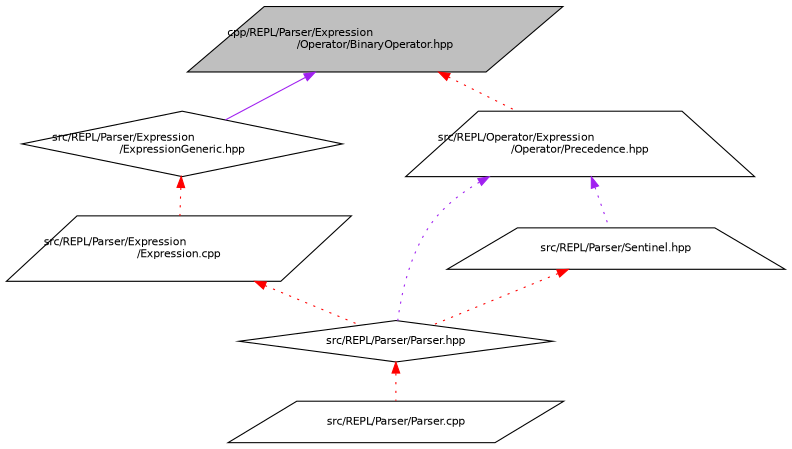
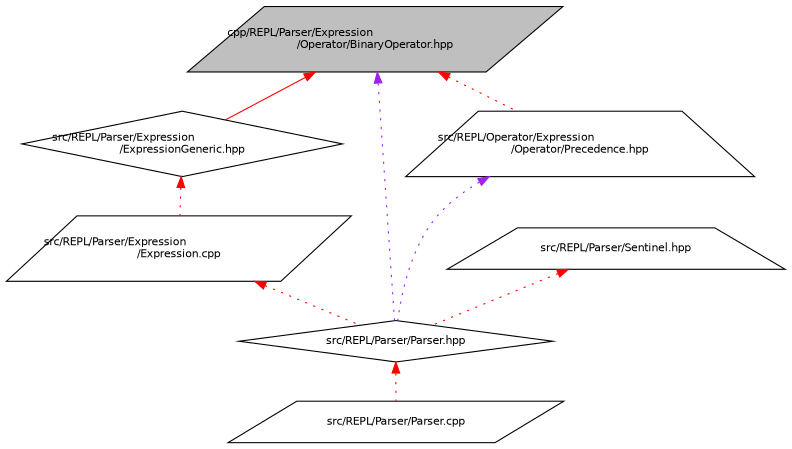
(265, 99) -> (265, 99)
none -> (386, 202)
(602, 207) -> none
